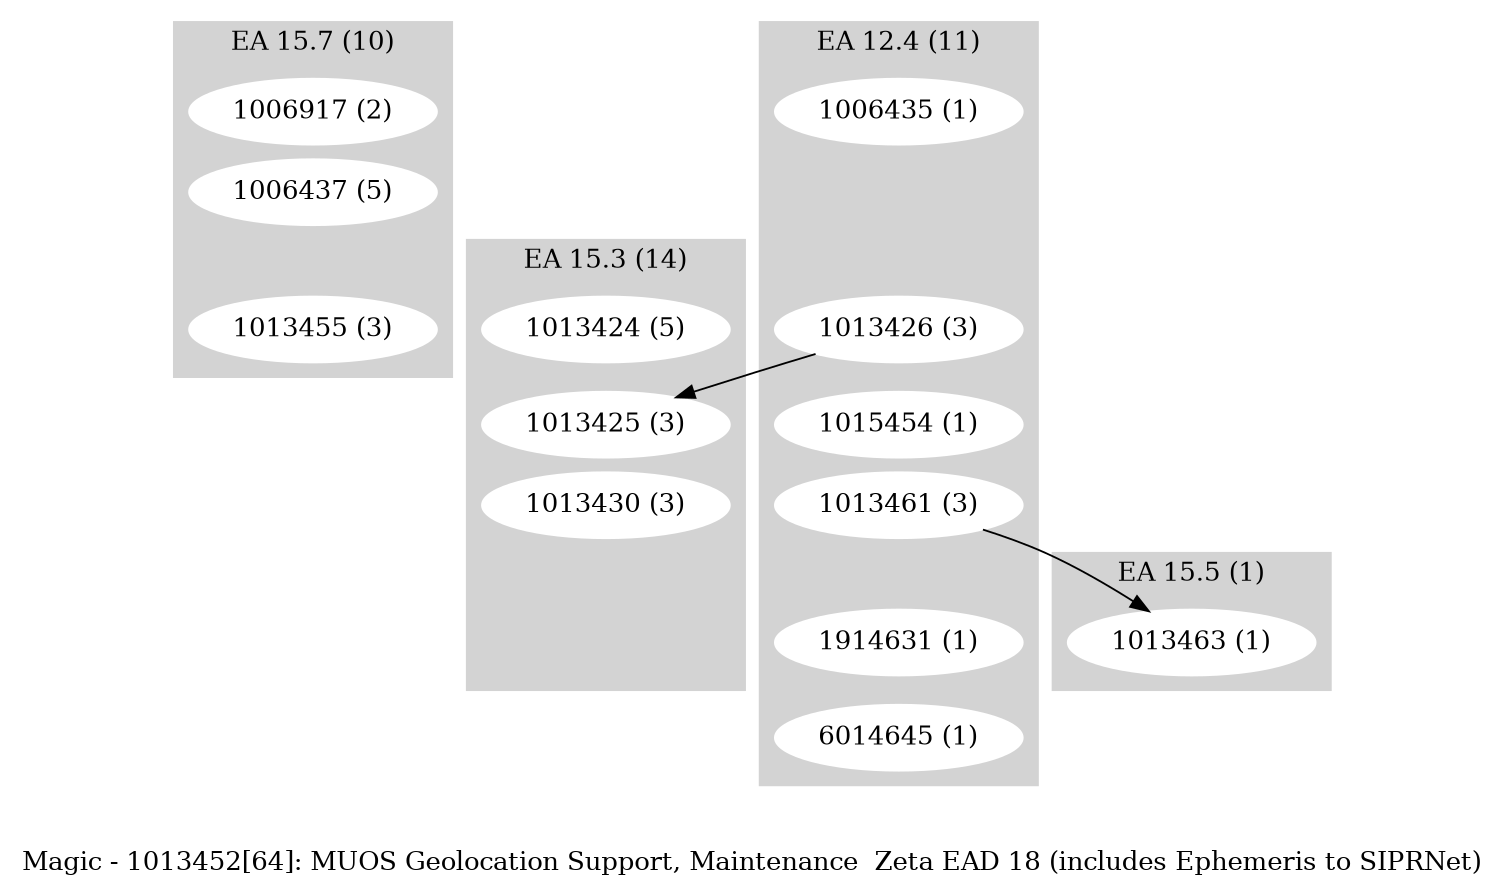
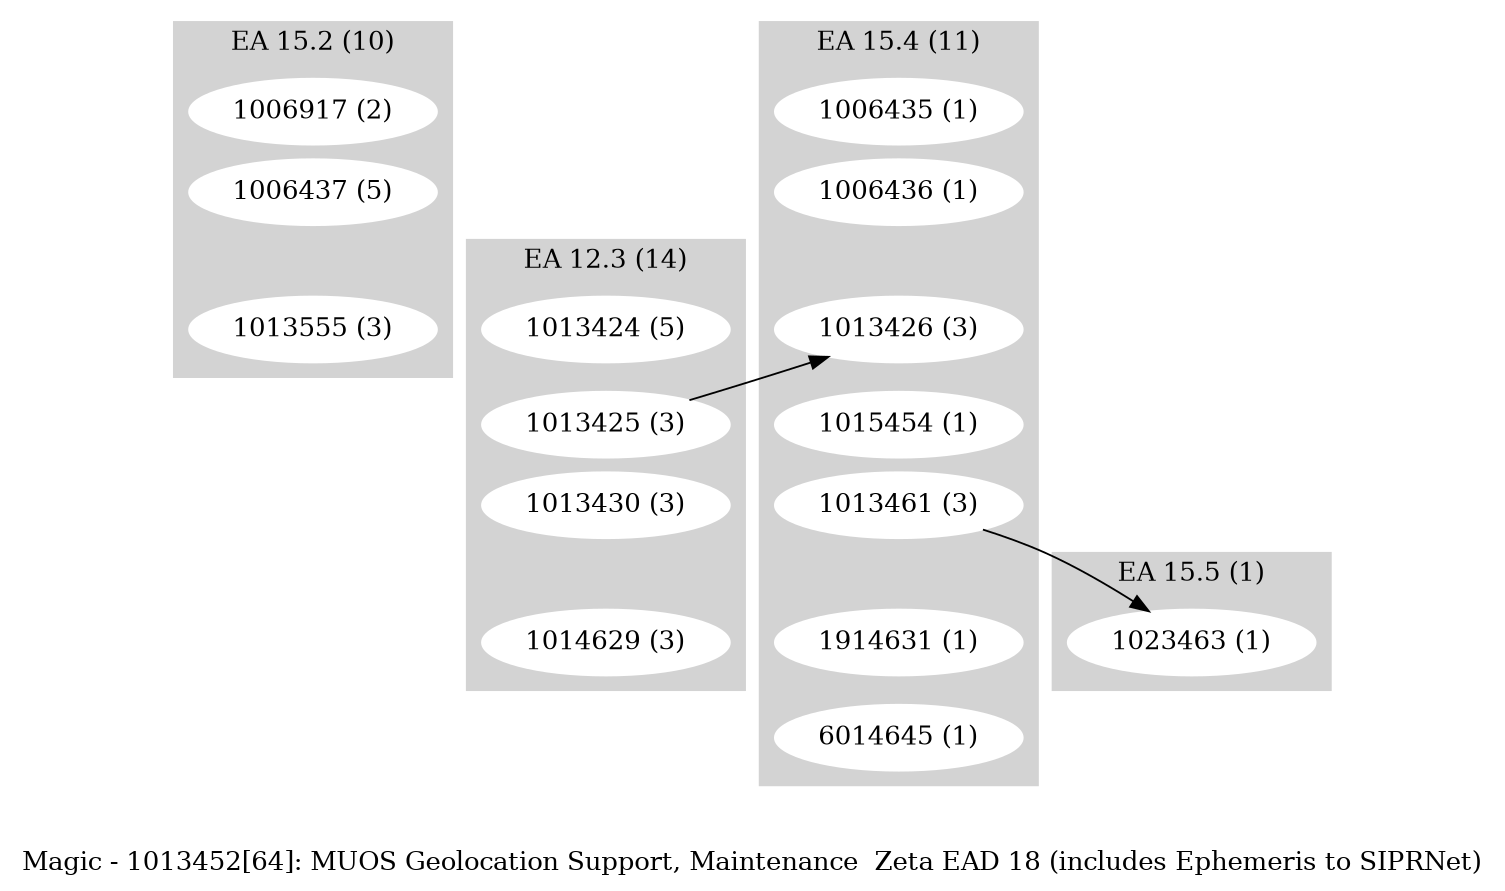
(313, 43) -> (313, 43)
(899, 43) -> (899, 43)
none -> (899, 192)
(606, 261) -> (606, 261)
(313, 330) -> (313, 330)
(773, 367) -> (732, 387)
none -> (606, 643)
(1192, 643) -> (1192, 643)
